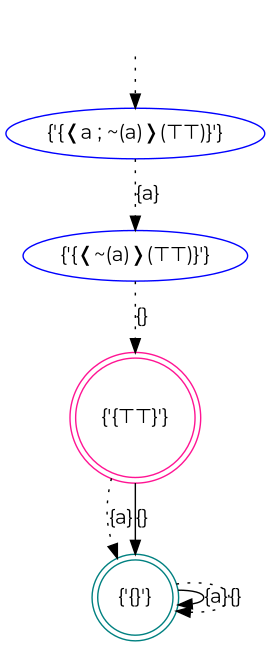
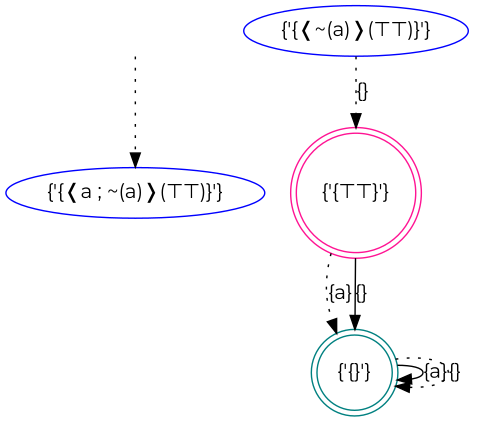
(135, 188) -> none
